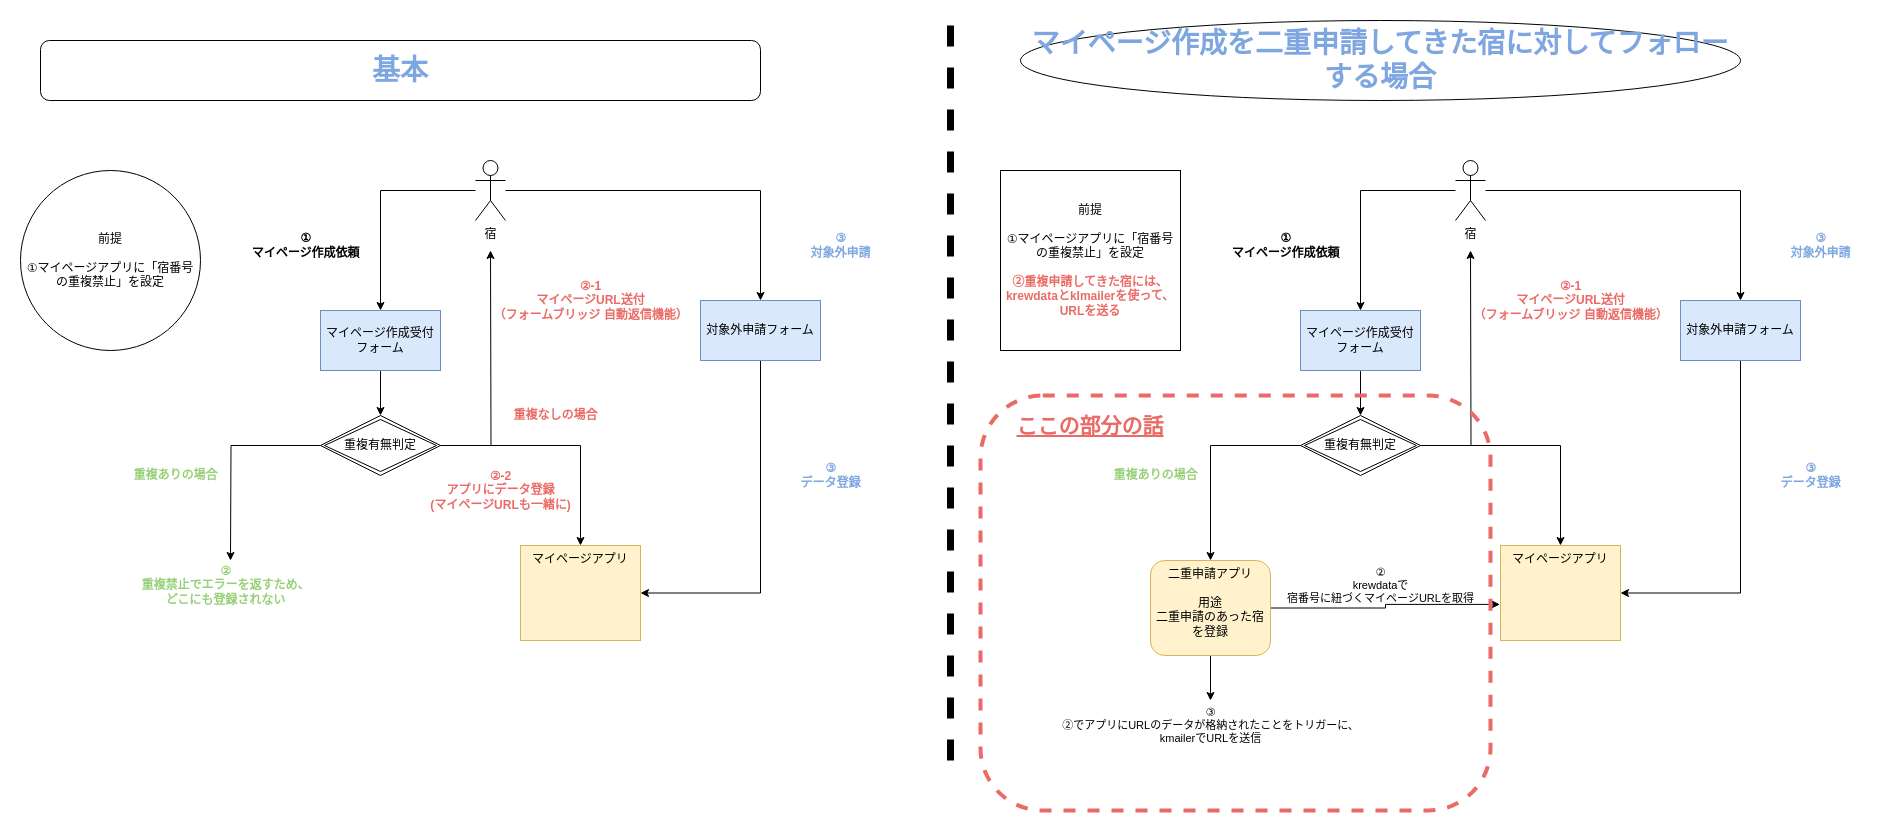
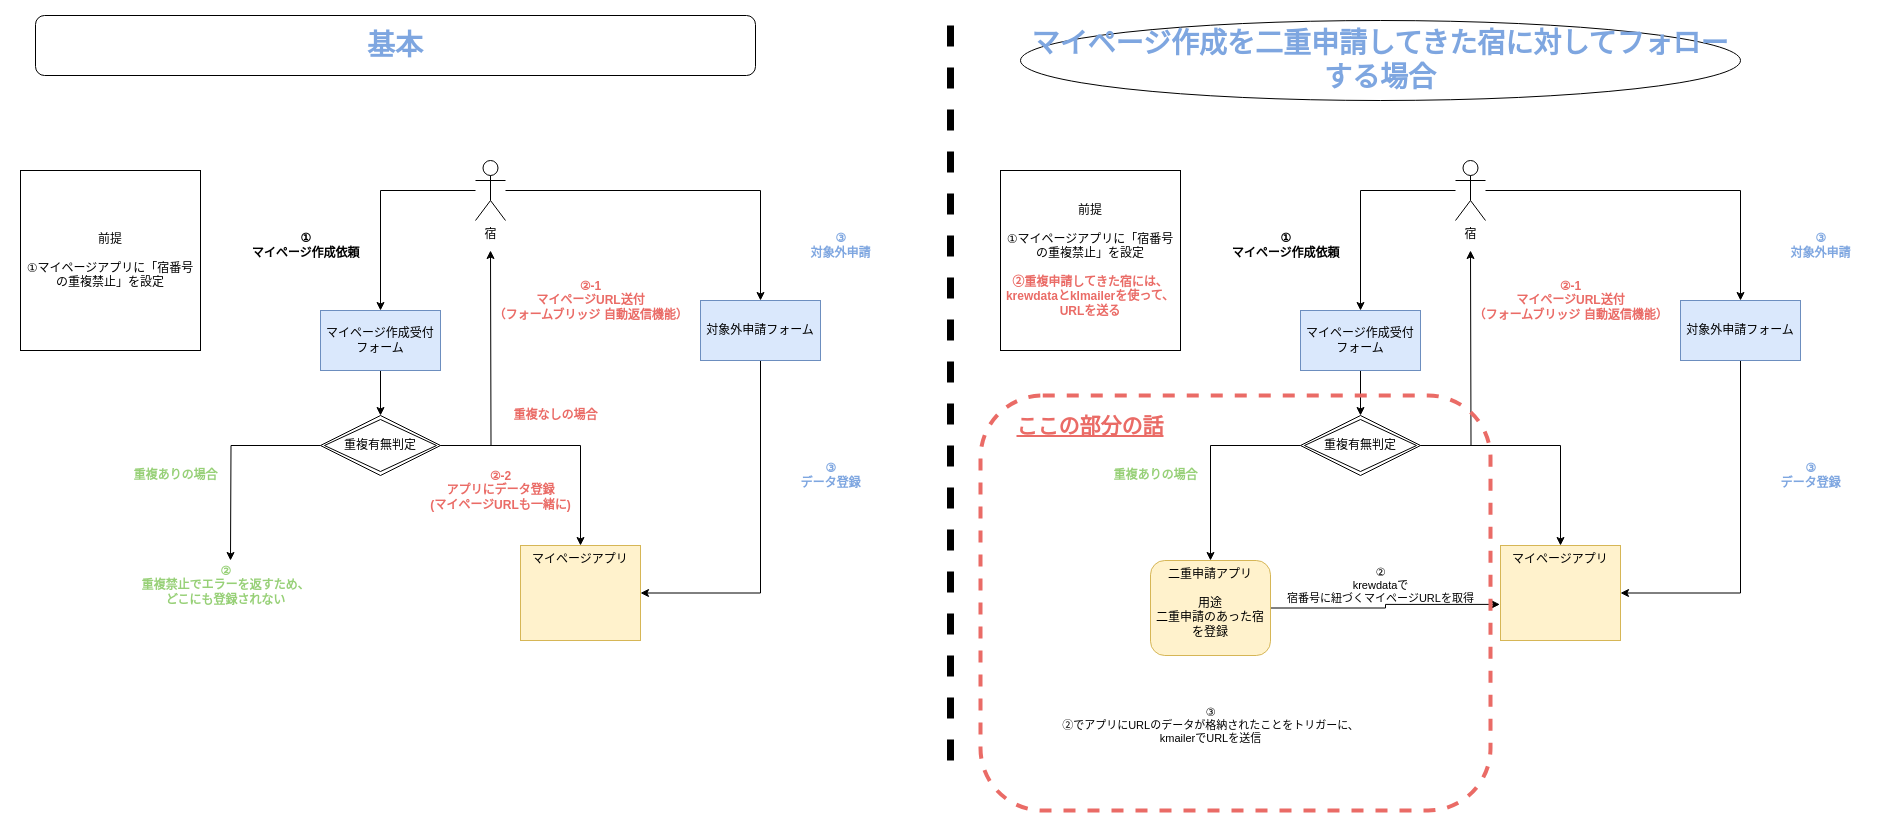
(401, 71) -> (396, 46)
(111, 261) -> (111, 261)
(1211, 675) -> none
